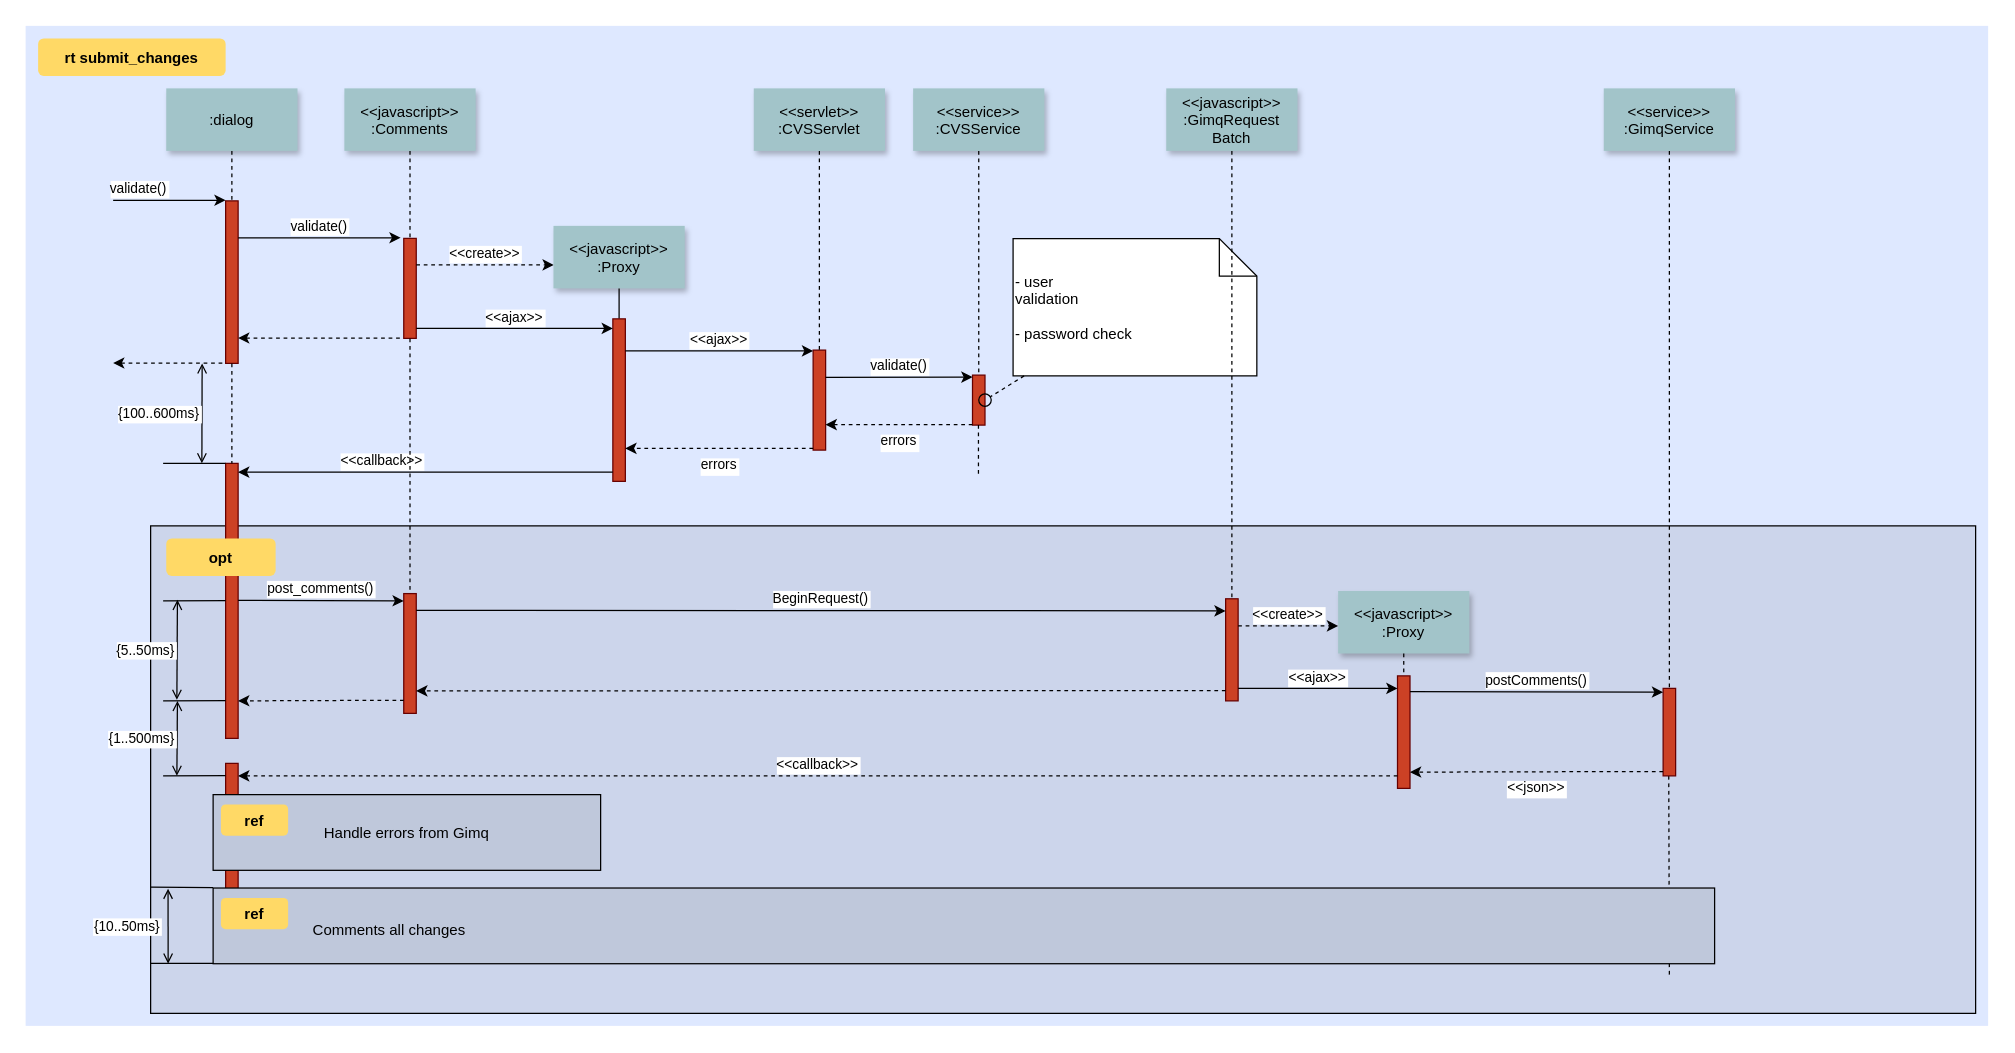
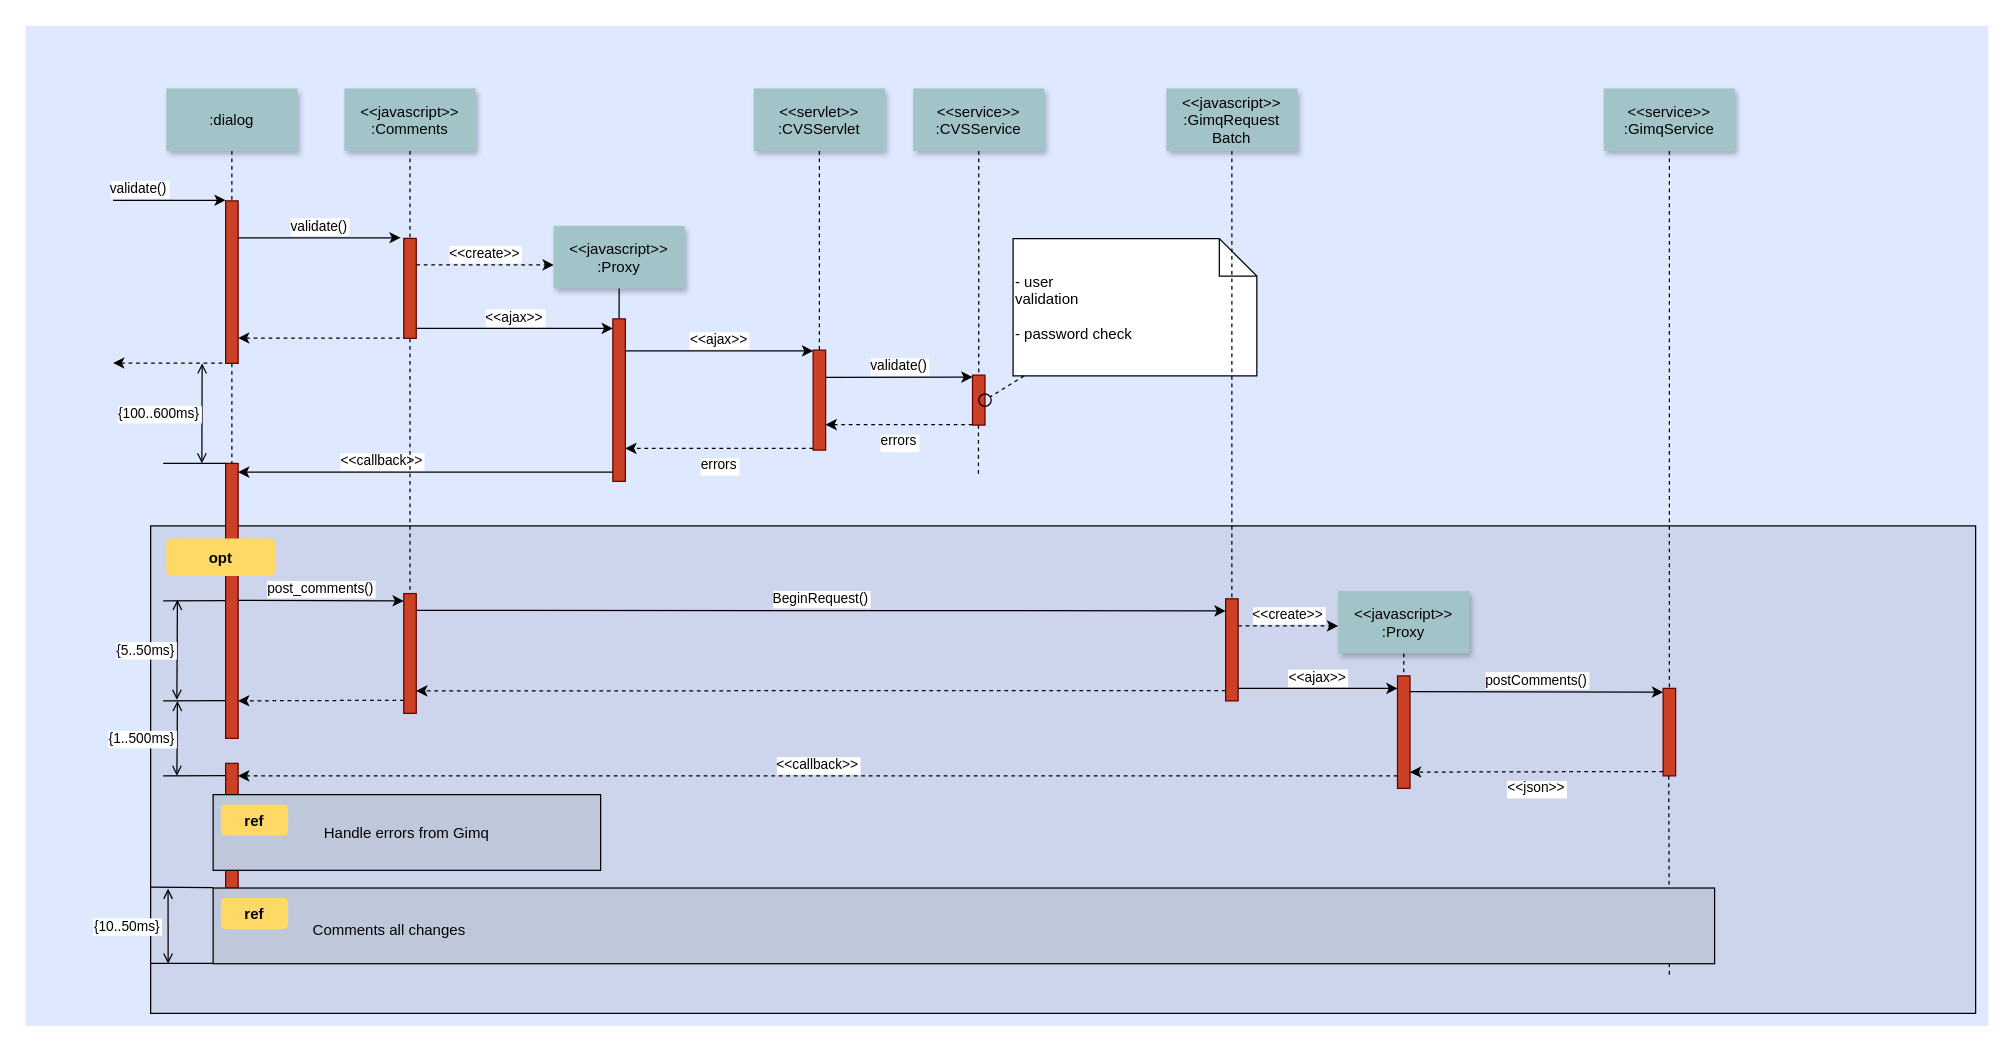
(132, 57) -> none
